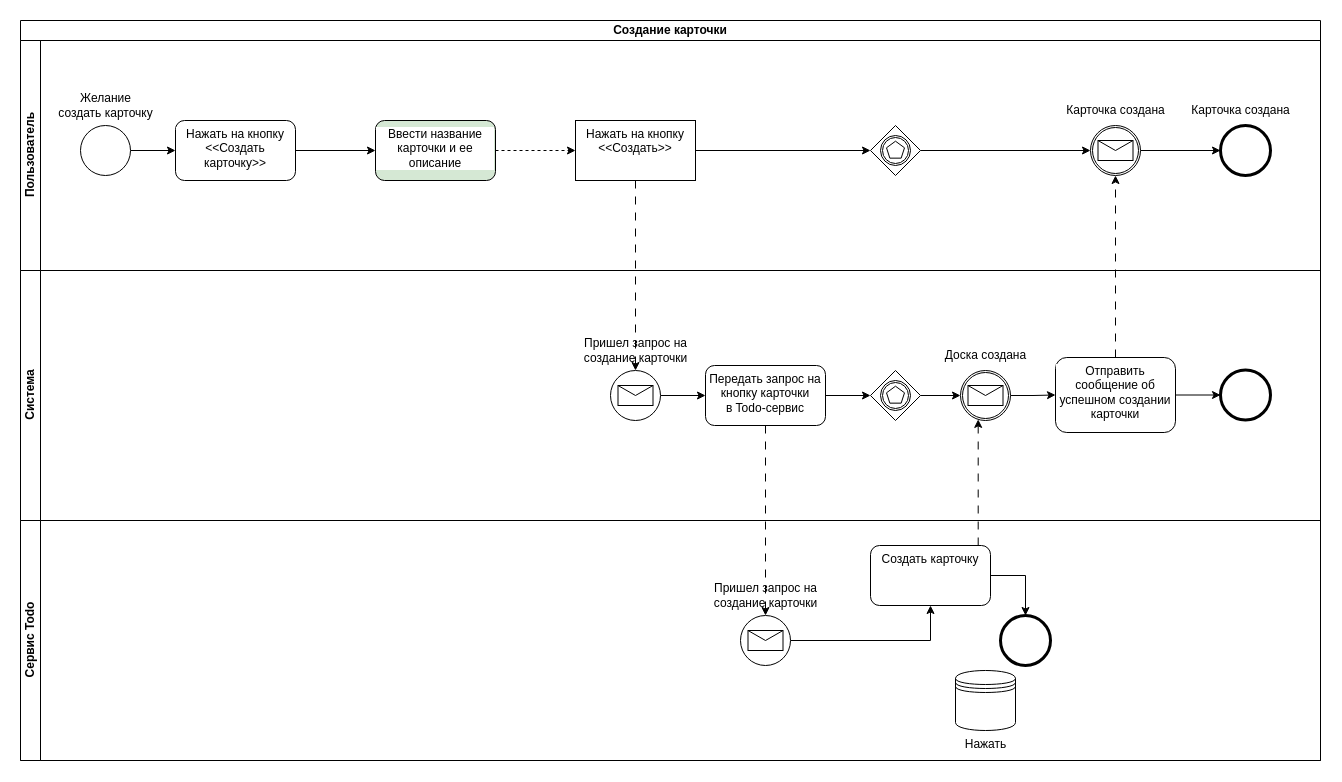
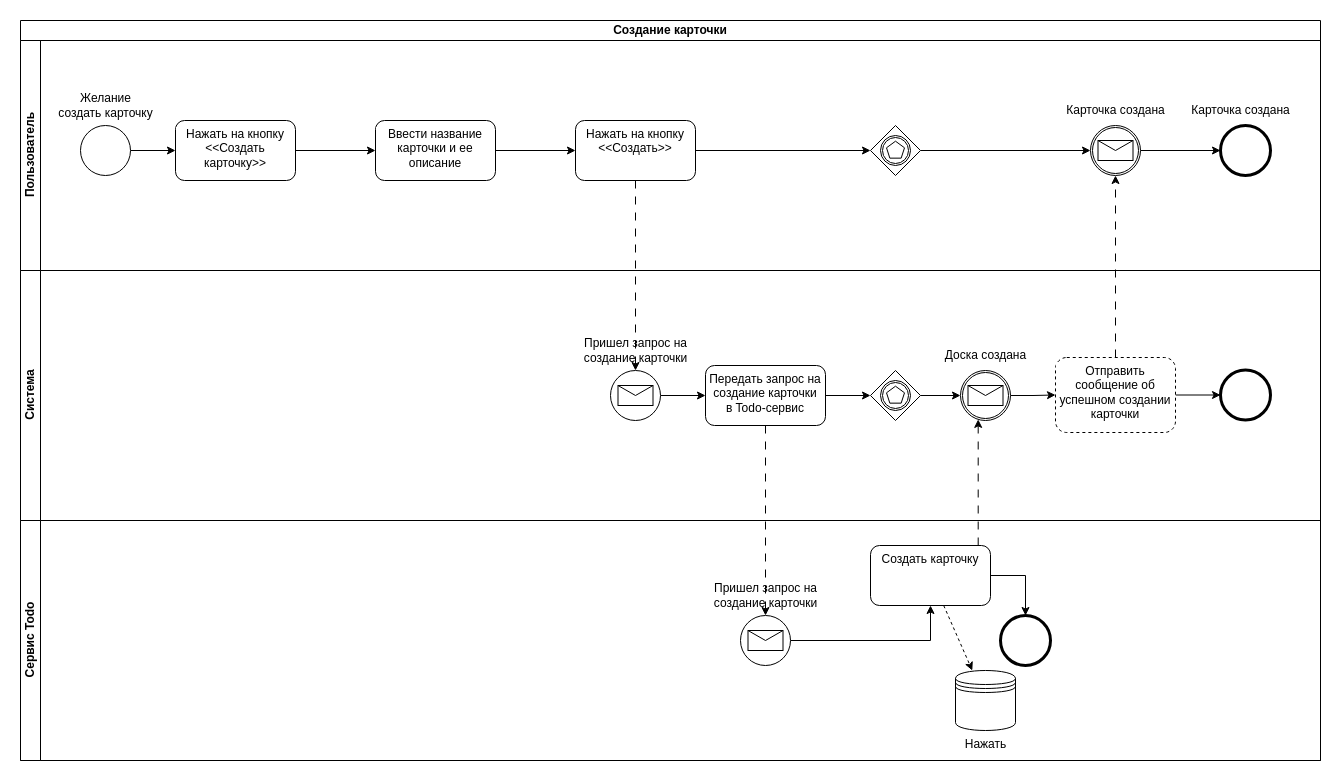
(436, 151) -> (436, 151)
(532, 151) -> (532, 151)
(636, 151) -> (636, 151)
(766, 394) -> (766, 394)
(1116, 395) -> (1116, 395)
none -> (957, 635)
